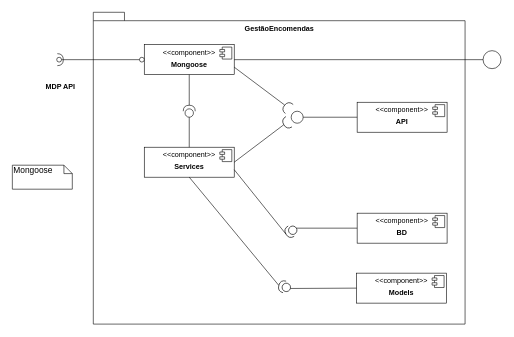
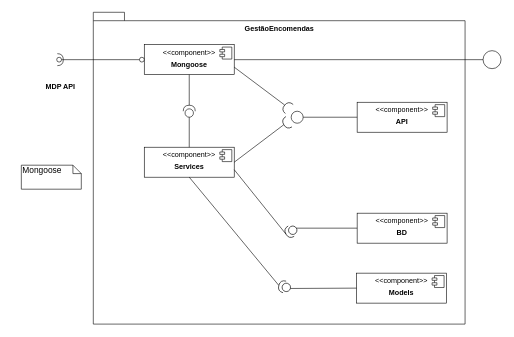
(42, 177) -> (51, 177)
